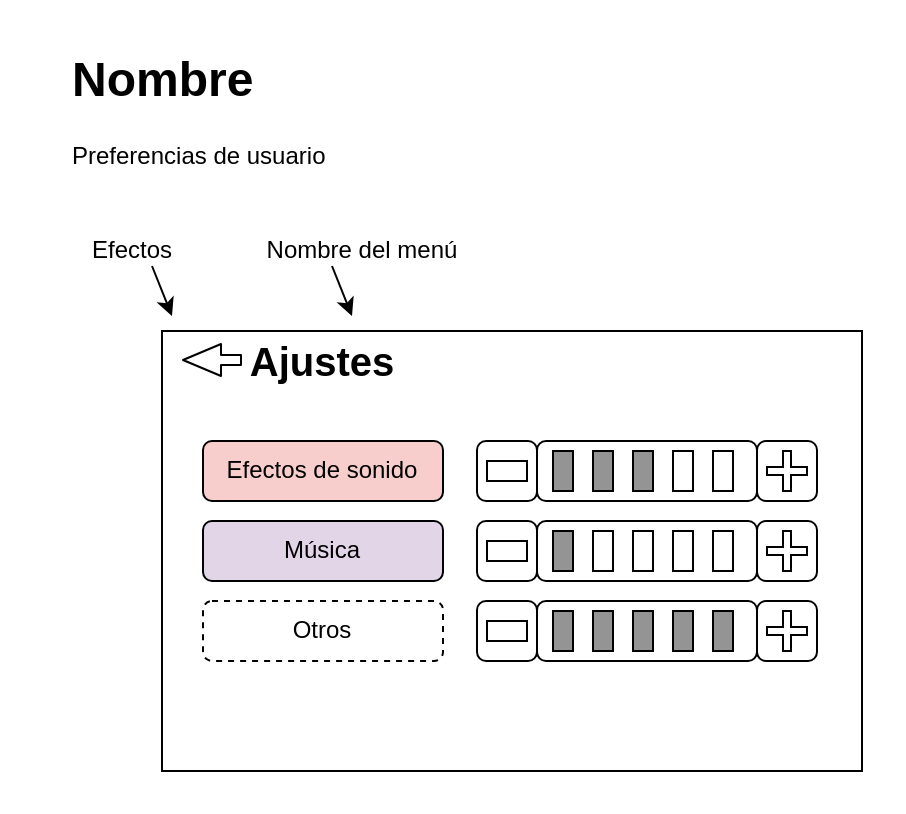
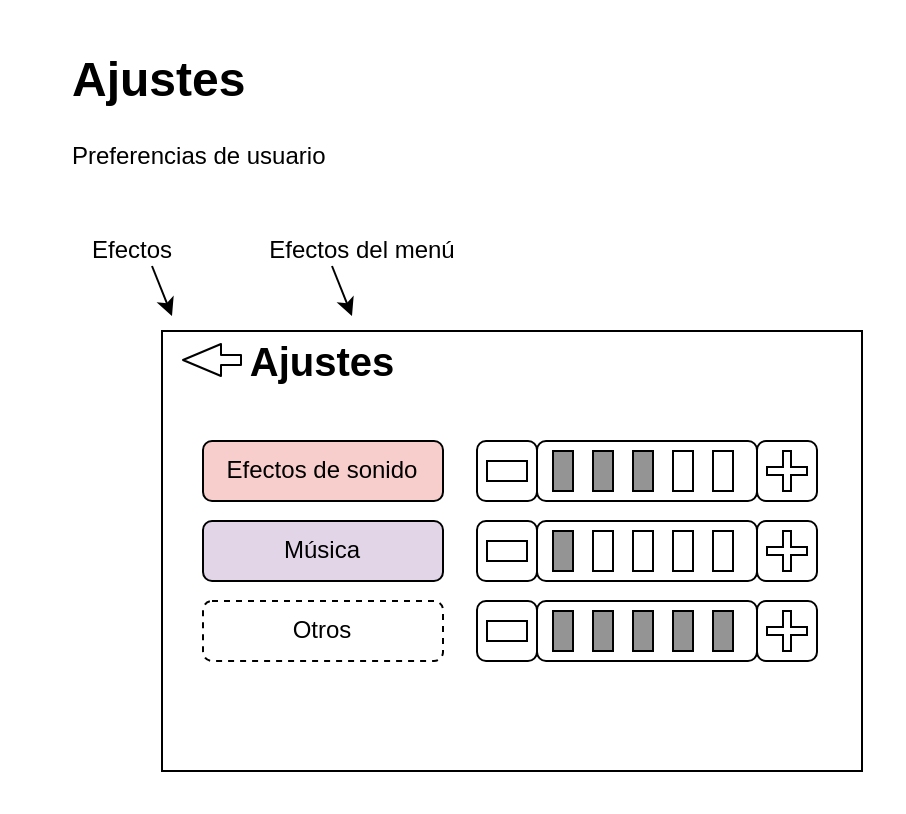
(215, 50) -> (215, 50)
(363, 251) -> (363, 251)
